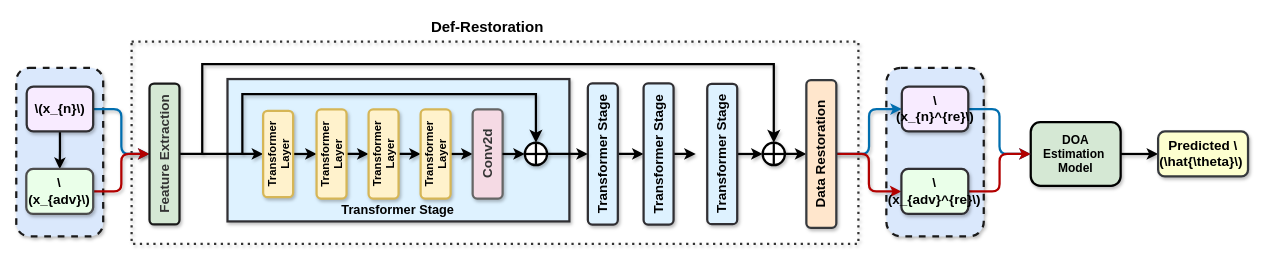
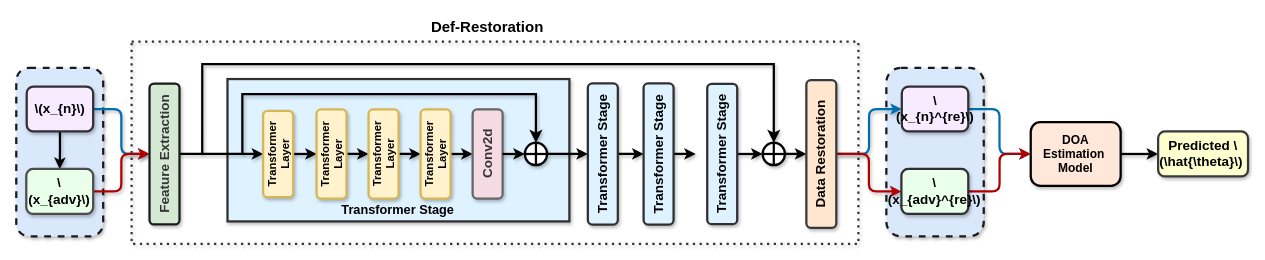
(1076, 154) -> (1076, 154)
